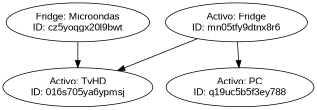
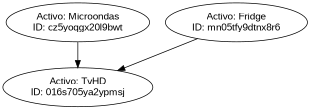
(78, 22) -> (78, 22)
(78, 87) -> (78, 87)
(240, 87) -> none
